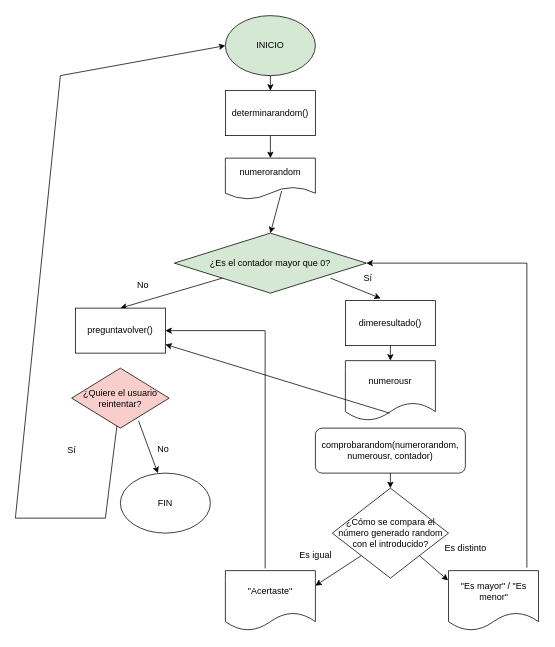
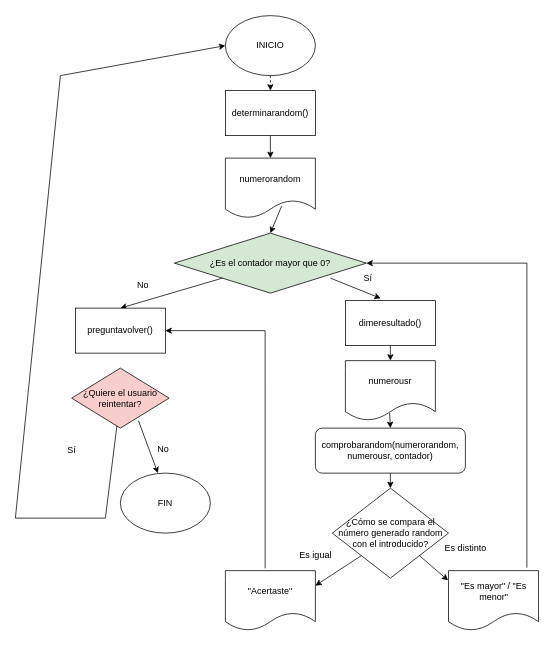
(270, 45) -> (270, 45)
(270, 80) -> (270, 80)
(270, 179) -> (270, 188)
(280, 379) -> (390, 418)
